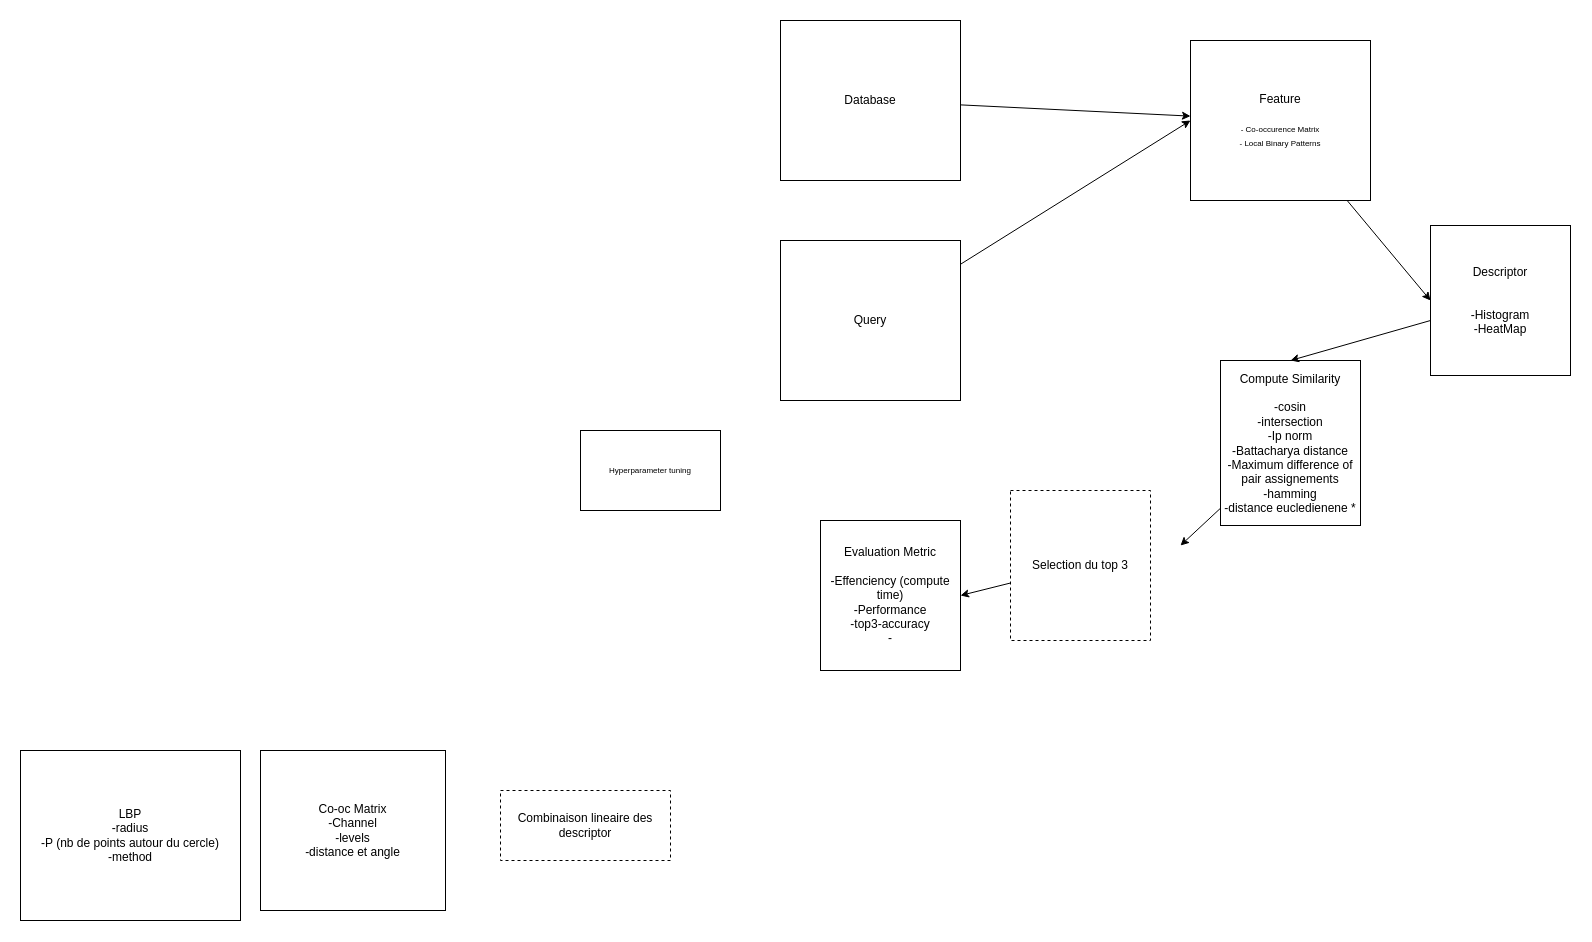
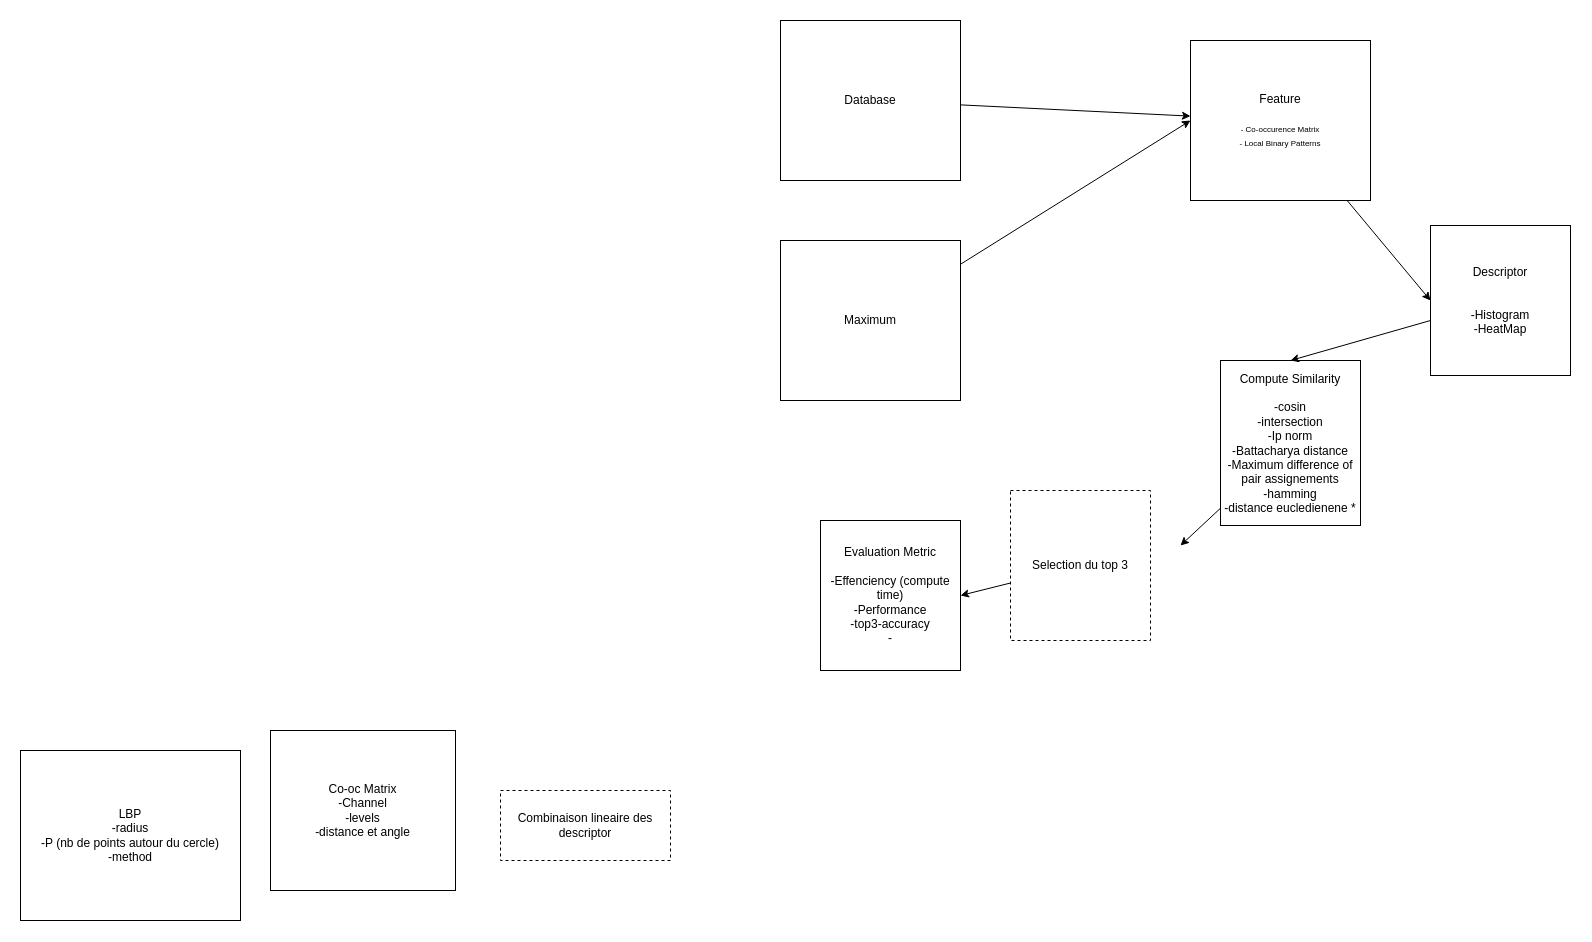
(871, 321) -> (871, 321)
(651, 471) -> none
(353, 831) -> (363, 811)
